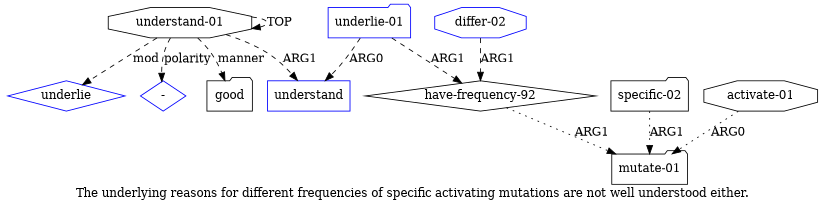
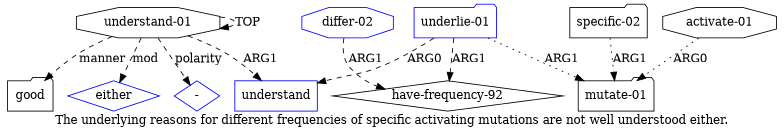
(66, 96) -> (114, 96)
(557, 129) -> (532, 58)
